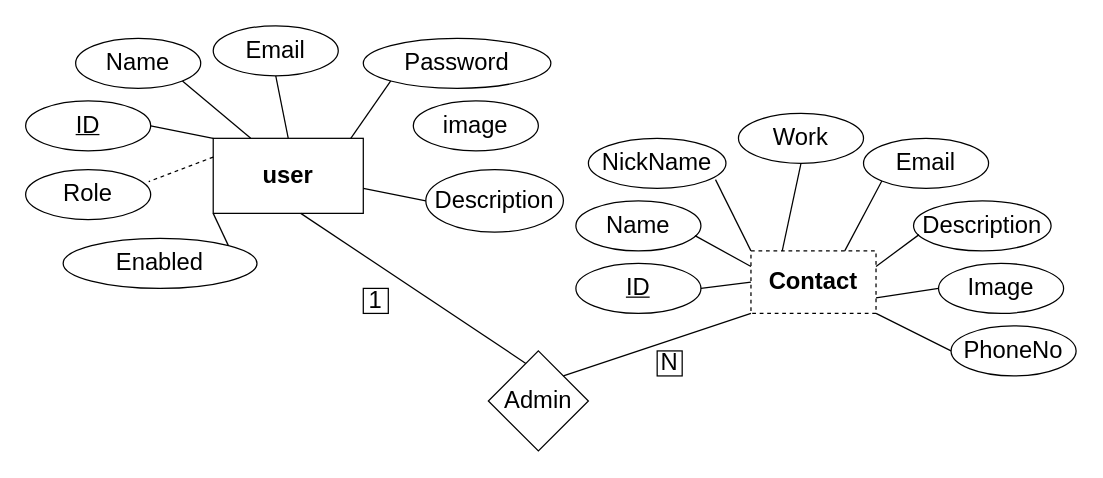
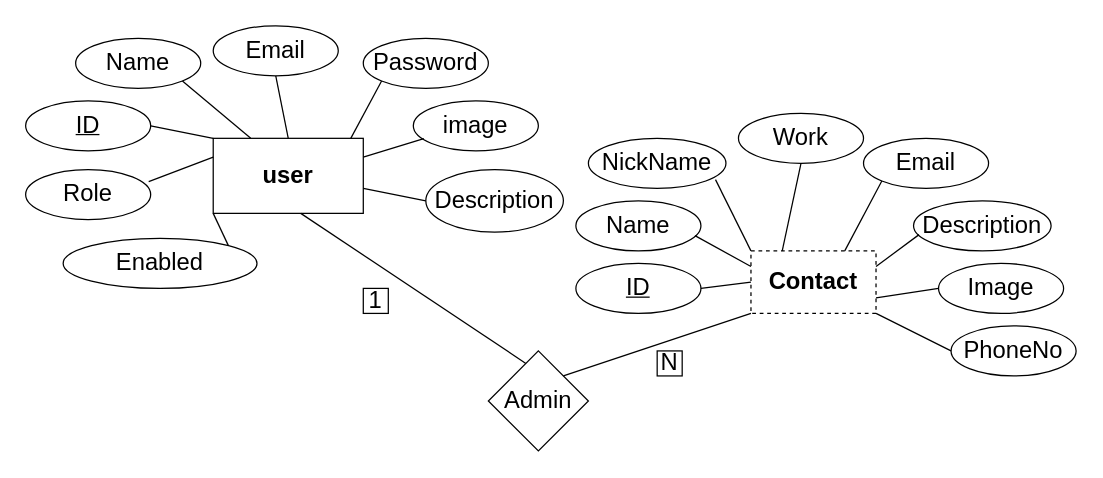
(457, 63) -> (426, 63)
none -> (393, 148)
(180, 169) -> (180, 169)
